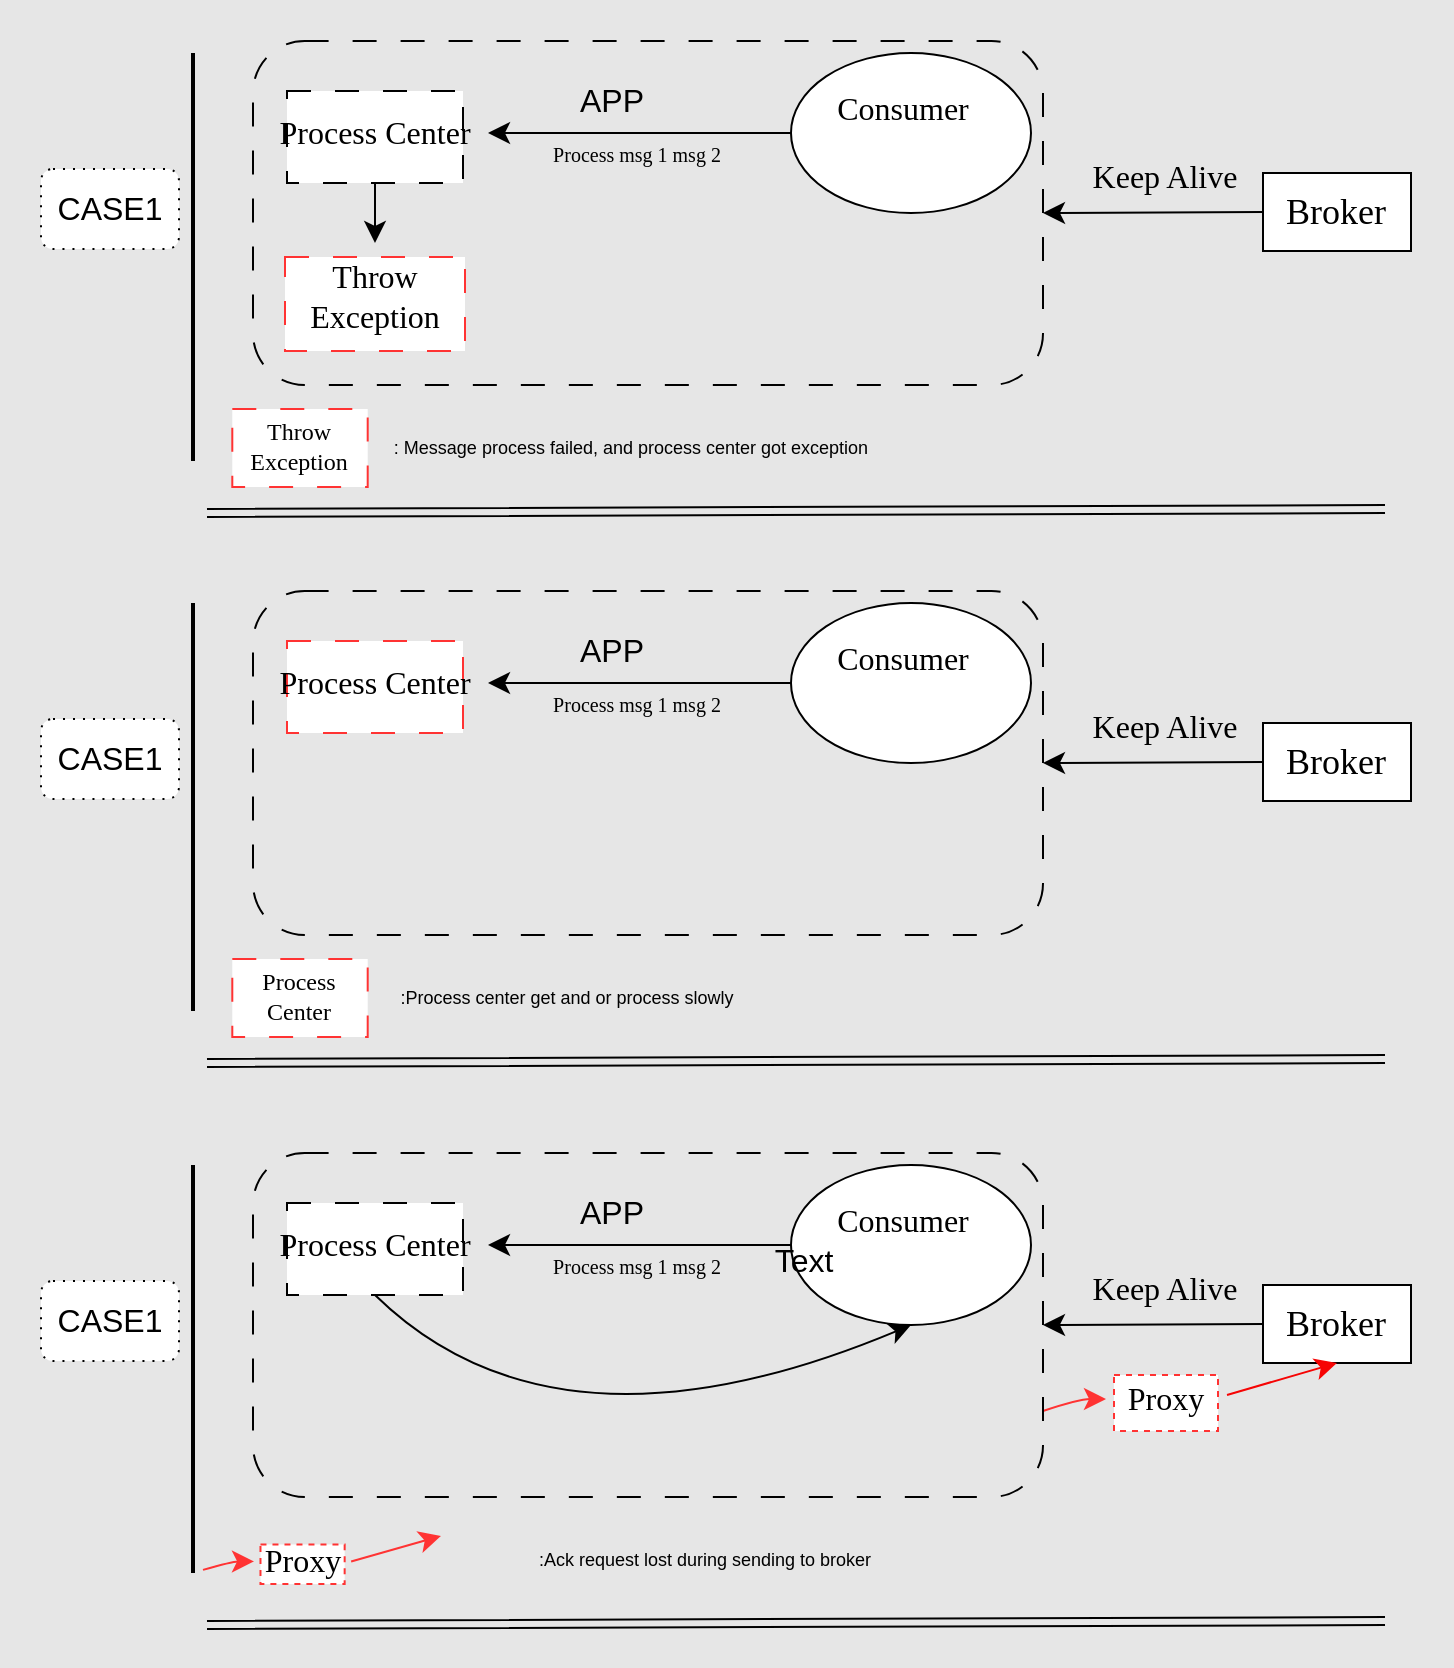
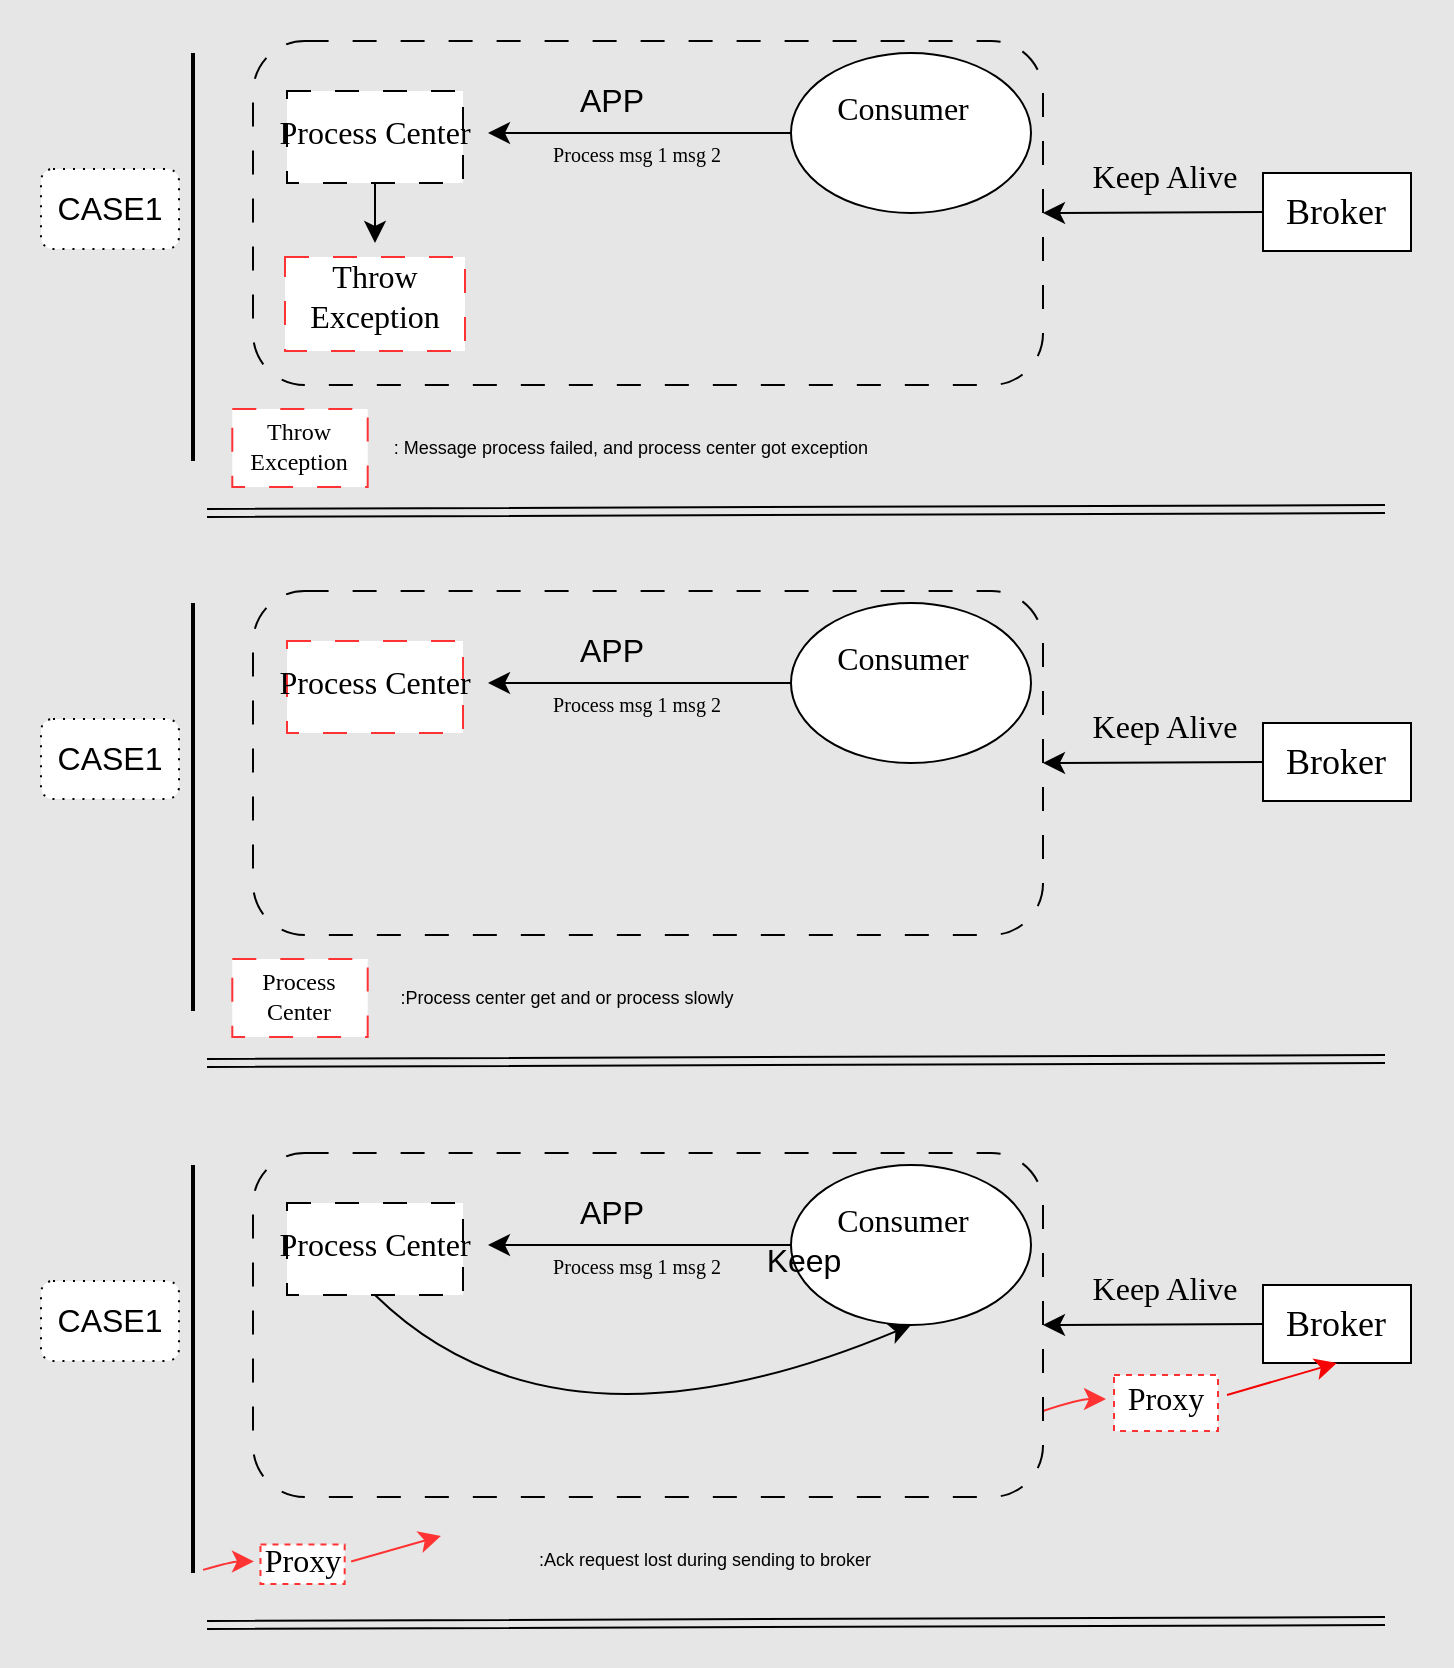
(805, 1261) -> (805, 1261)
